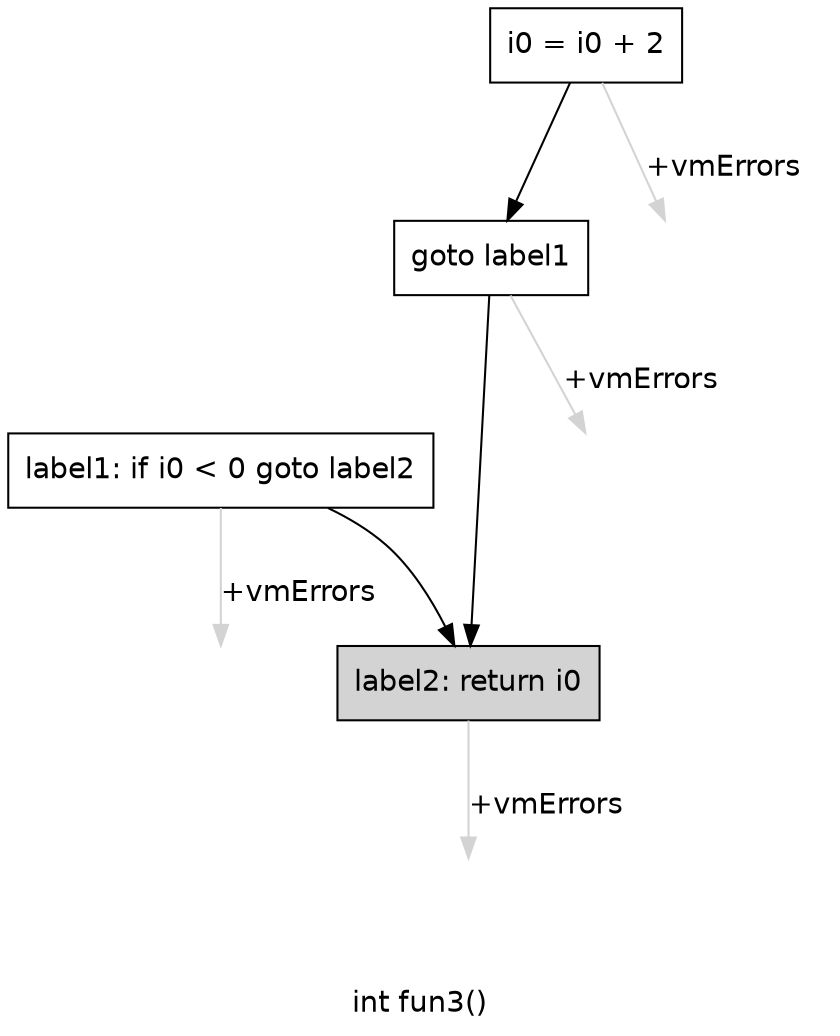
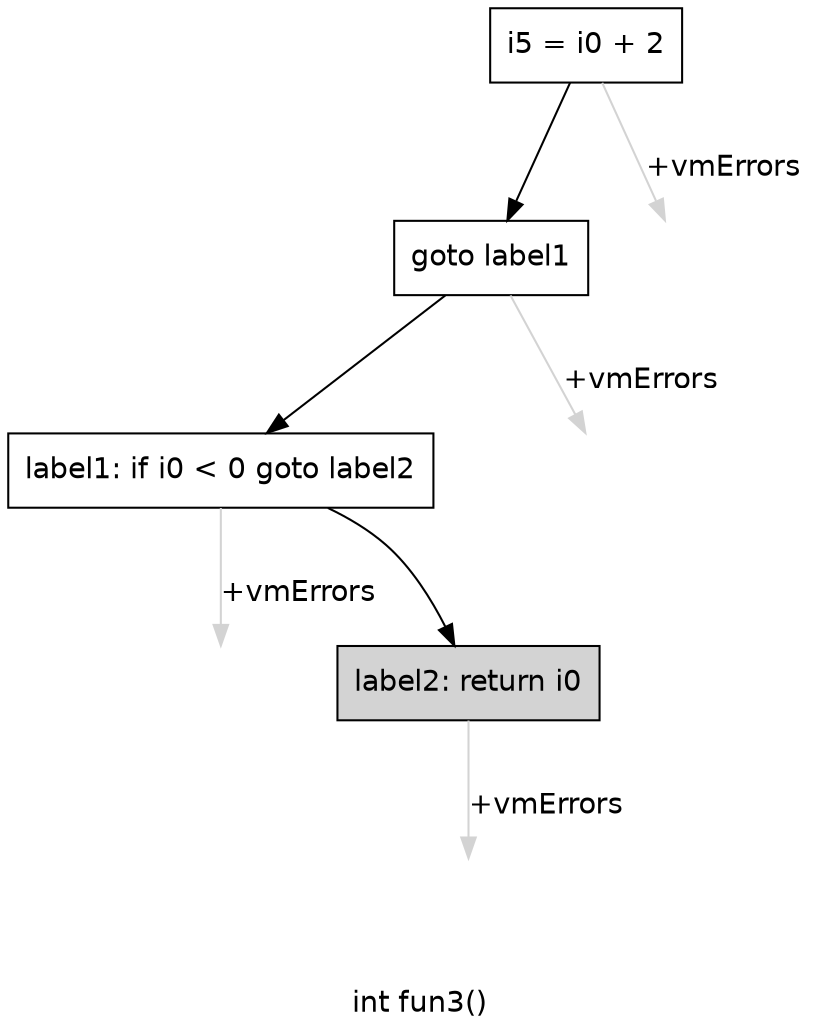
(586, 45) -> (586, 45)
(480, 460) -> (364, 358)
